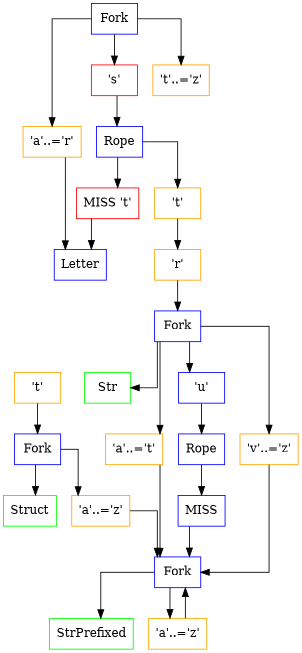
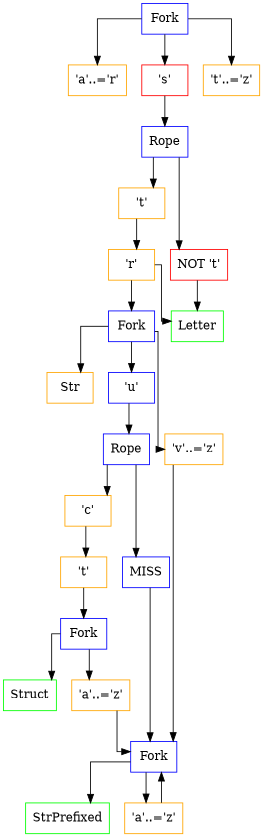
(65, 199) -> (161, 290)
(108, 203) -> (199, 265)
(80, 265) -> (197, 326)
(108, 388) -> (70, 388)
(134, 449) -> none
none -> (88, 511)
